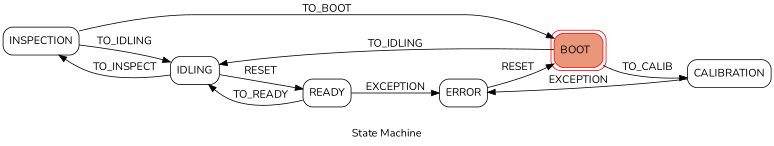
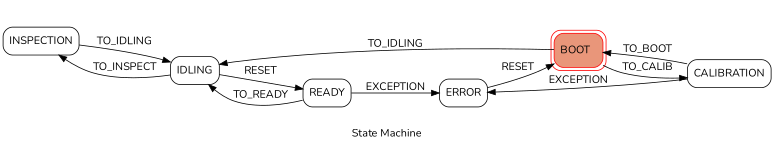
(314, 15) -> (649, 58)
